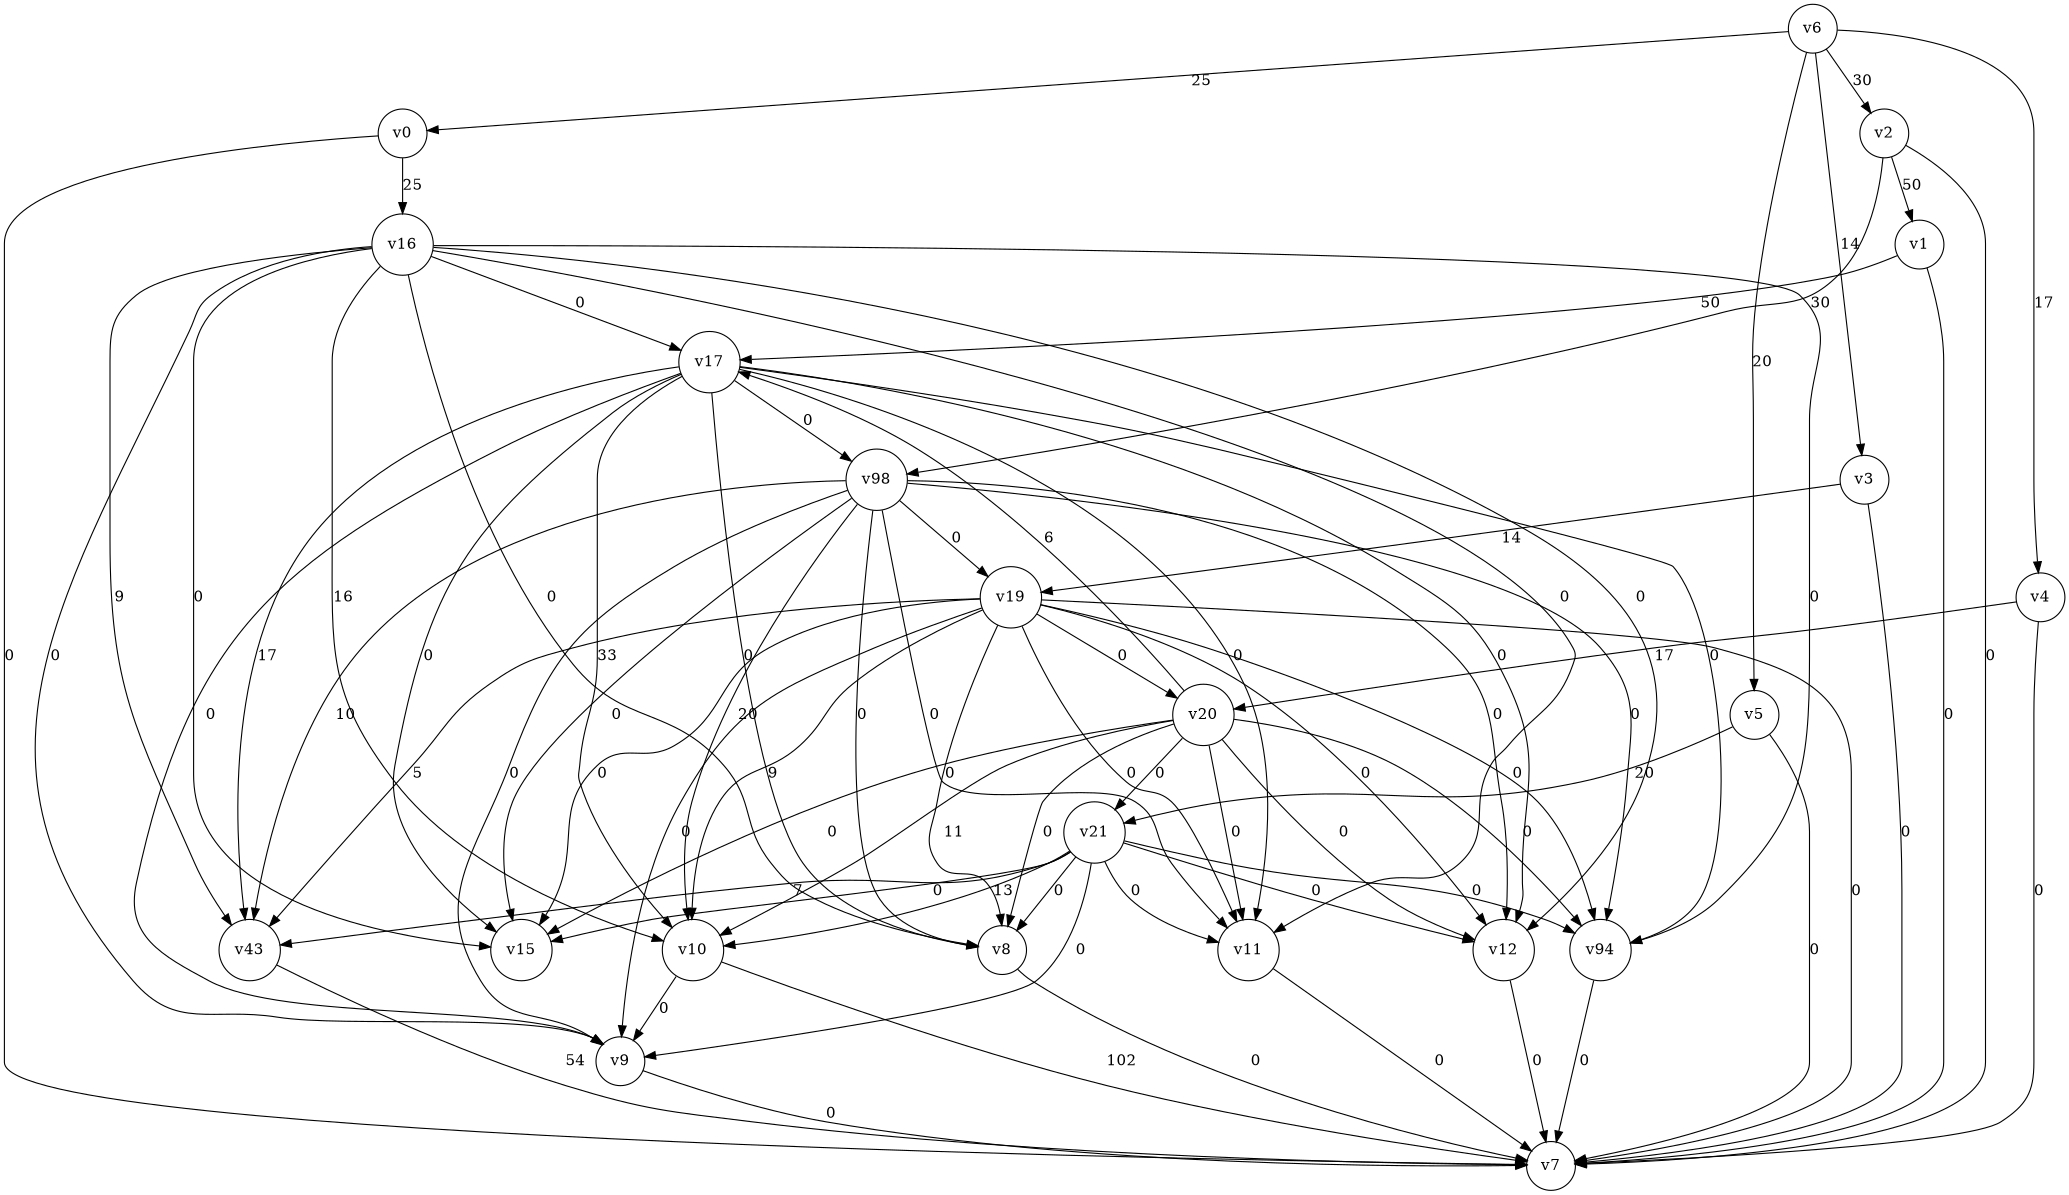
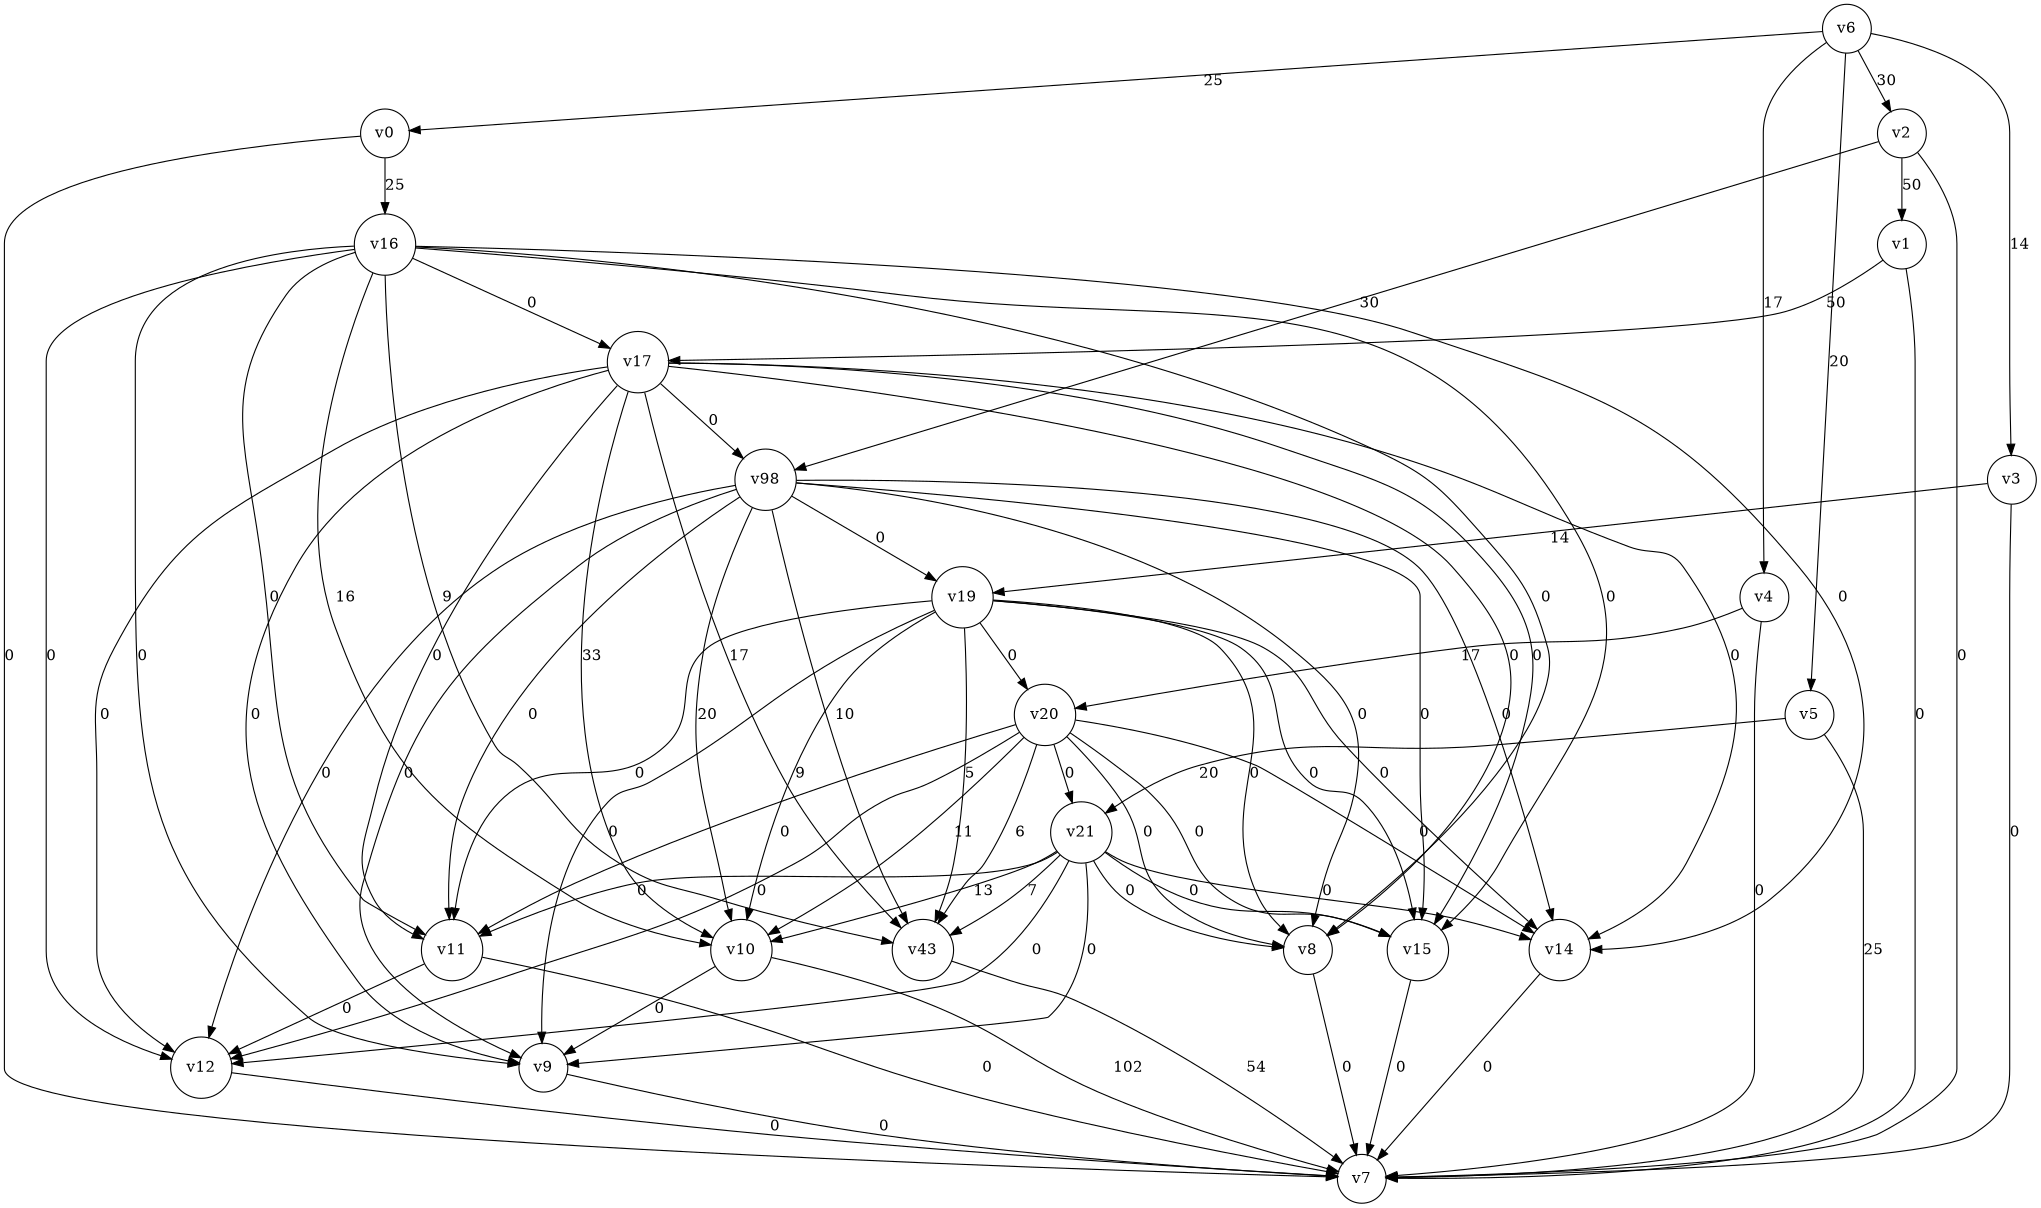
(990, 501) -> (1001, 835)
(1768, 664) -> (1390, 1062)
(1289, 717) -> (332, 1007)
(1601, 950) -> (1560, 950)
(1815, 950) -> (1874, 950)
